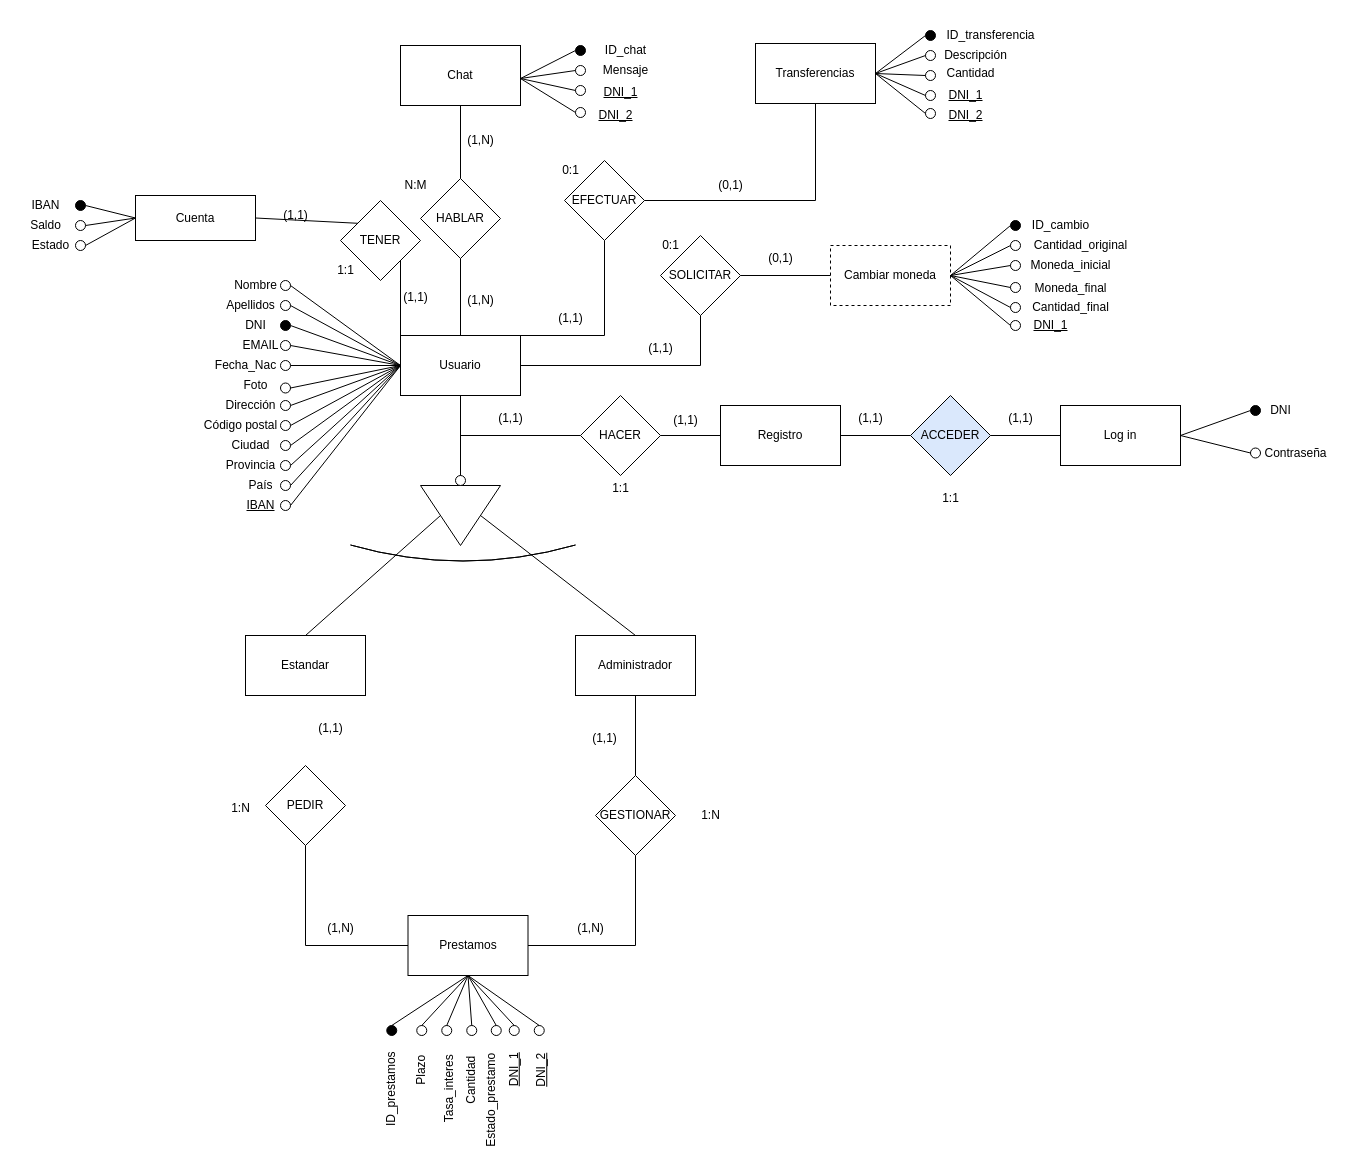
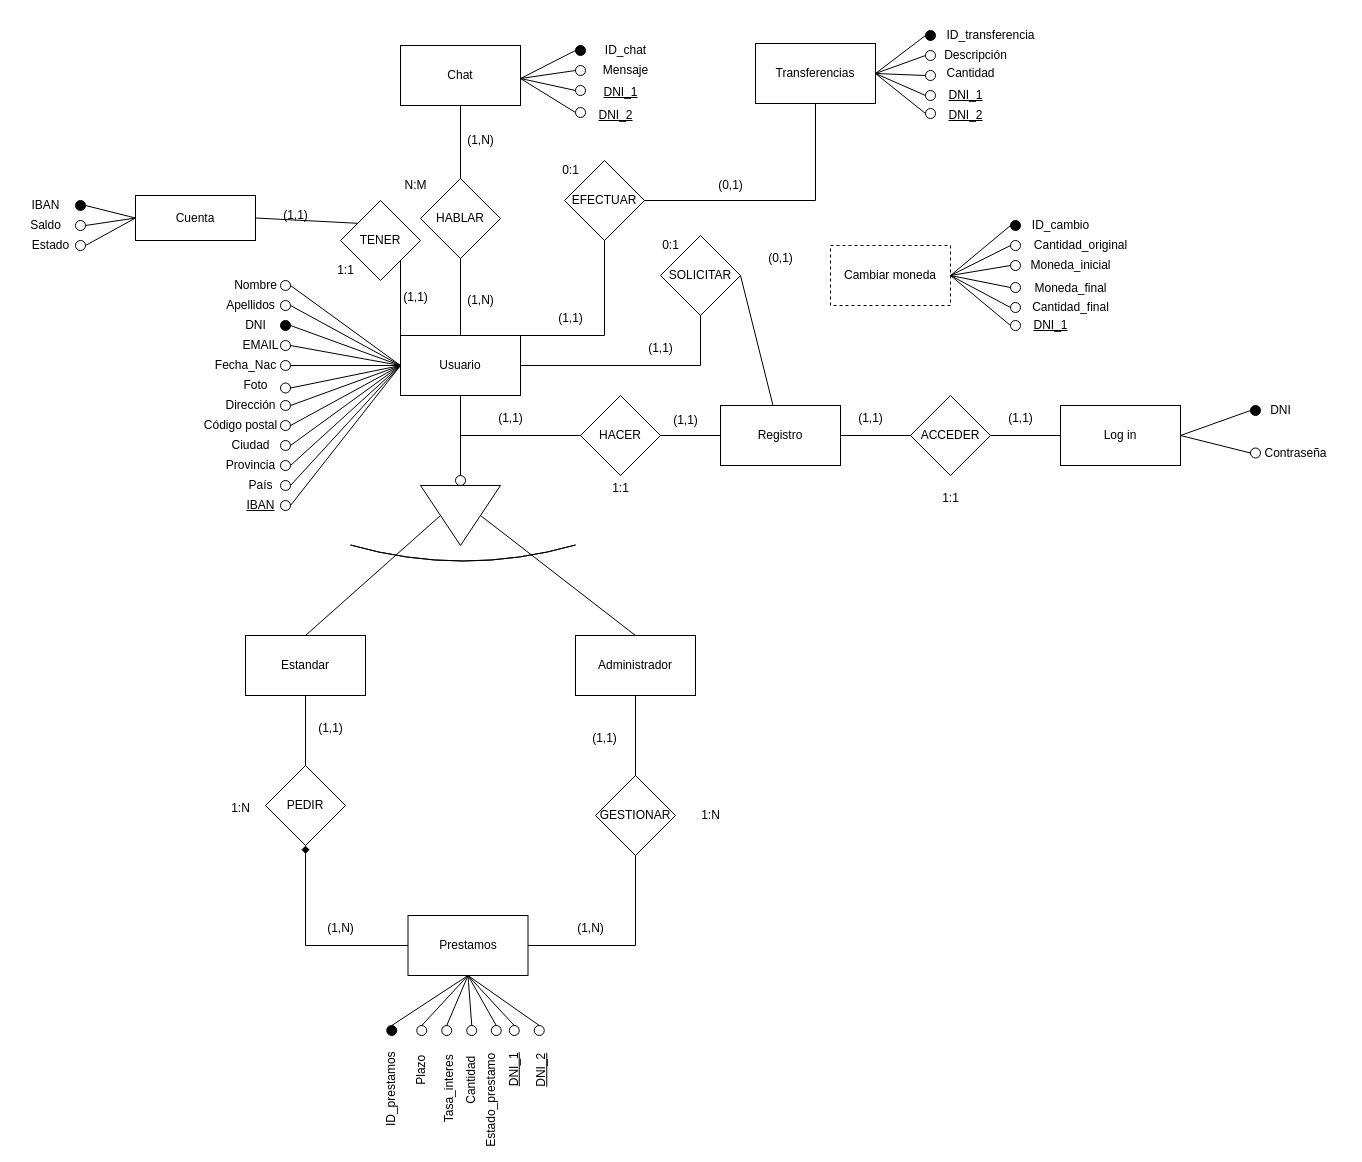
(786, 276) -> (757, 341)
(951, 436) -> (951, 436)
none -> (306, 731)
(306, 851) -> (306, 854)
